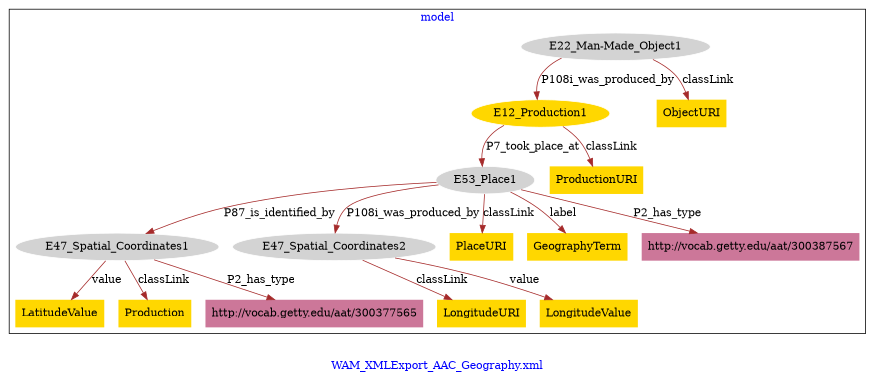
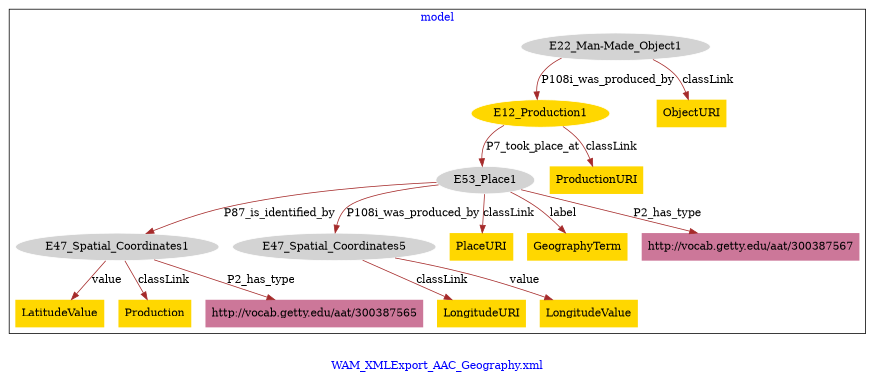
(334, 247) -> (334, 247)
(314, 314) -> (314, 314)
